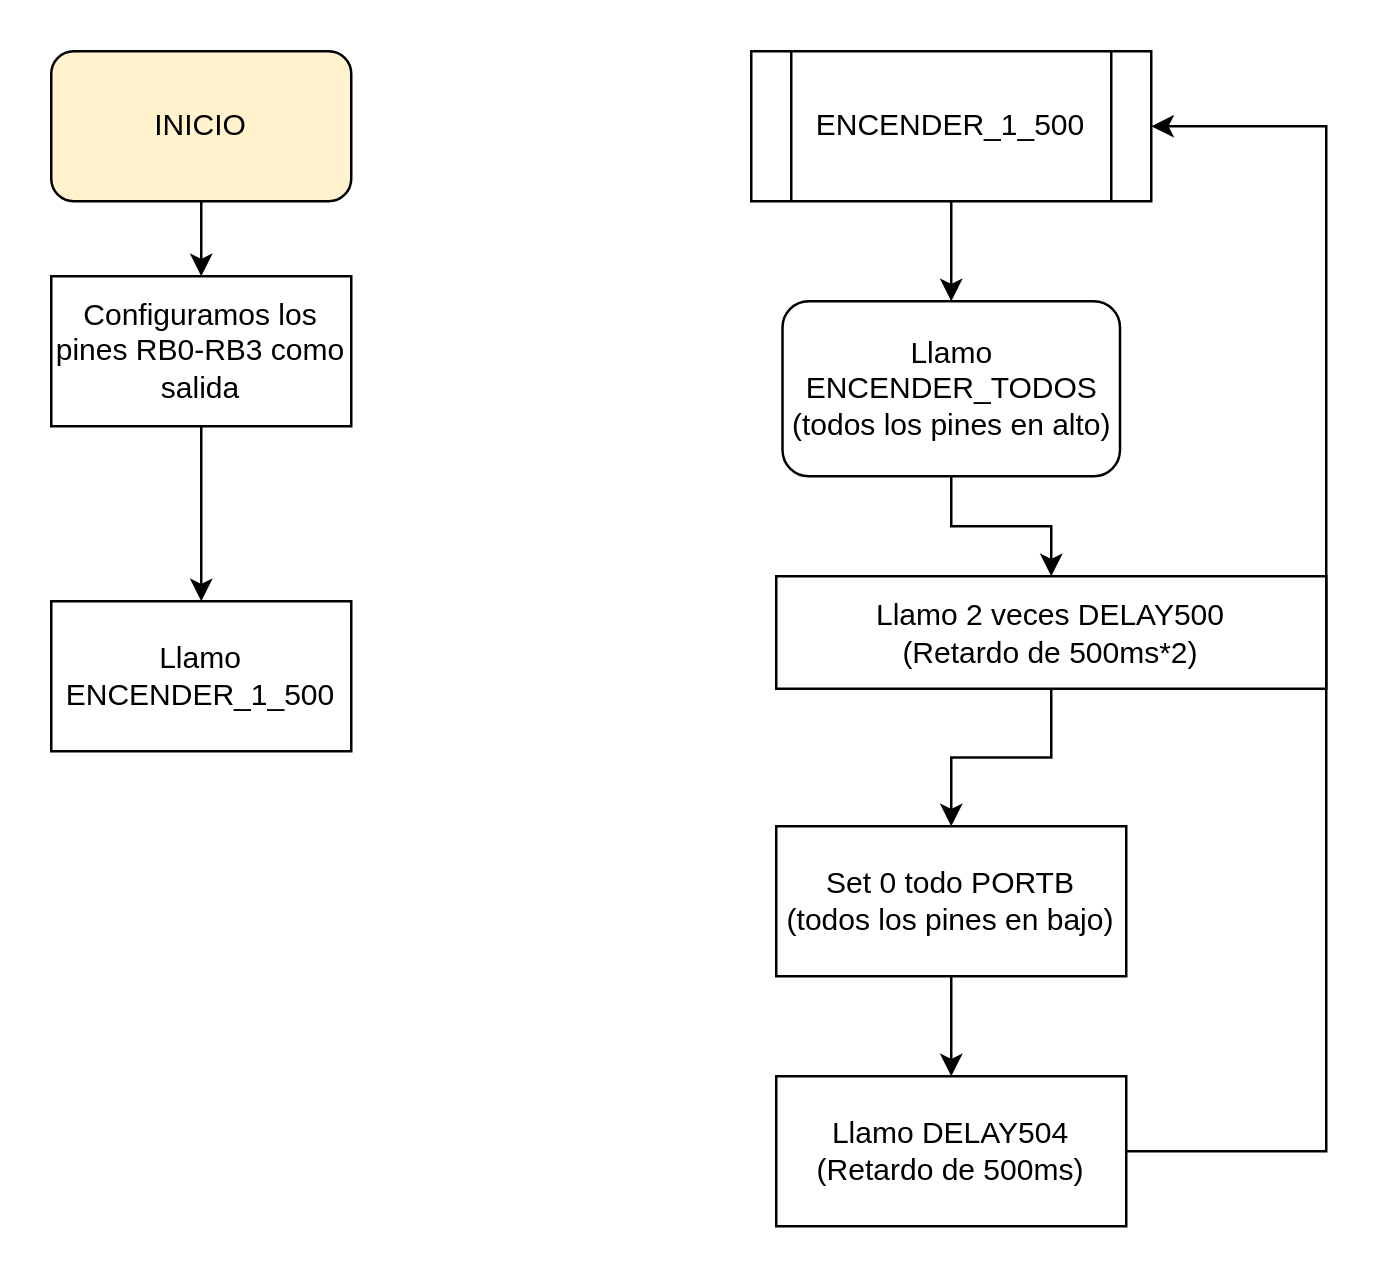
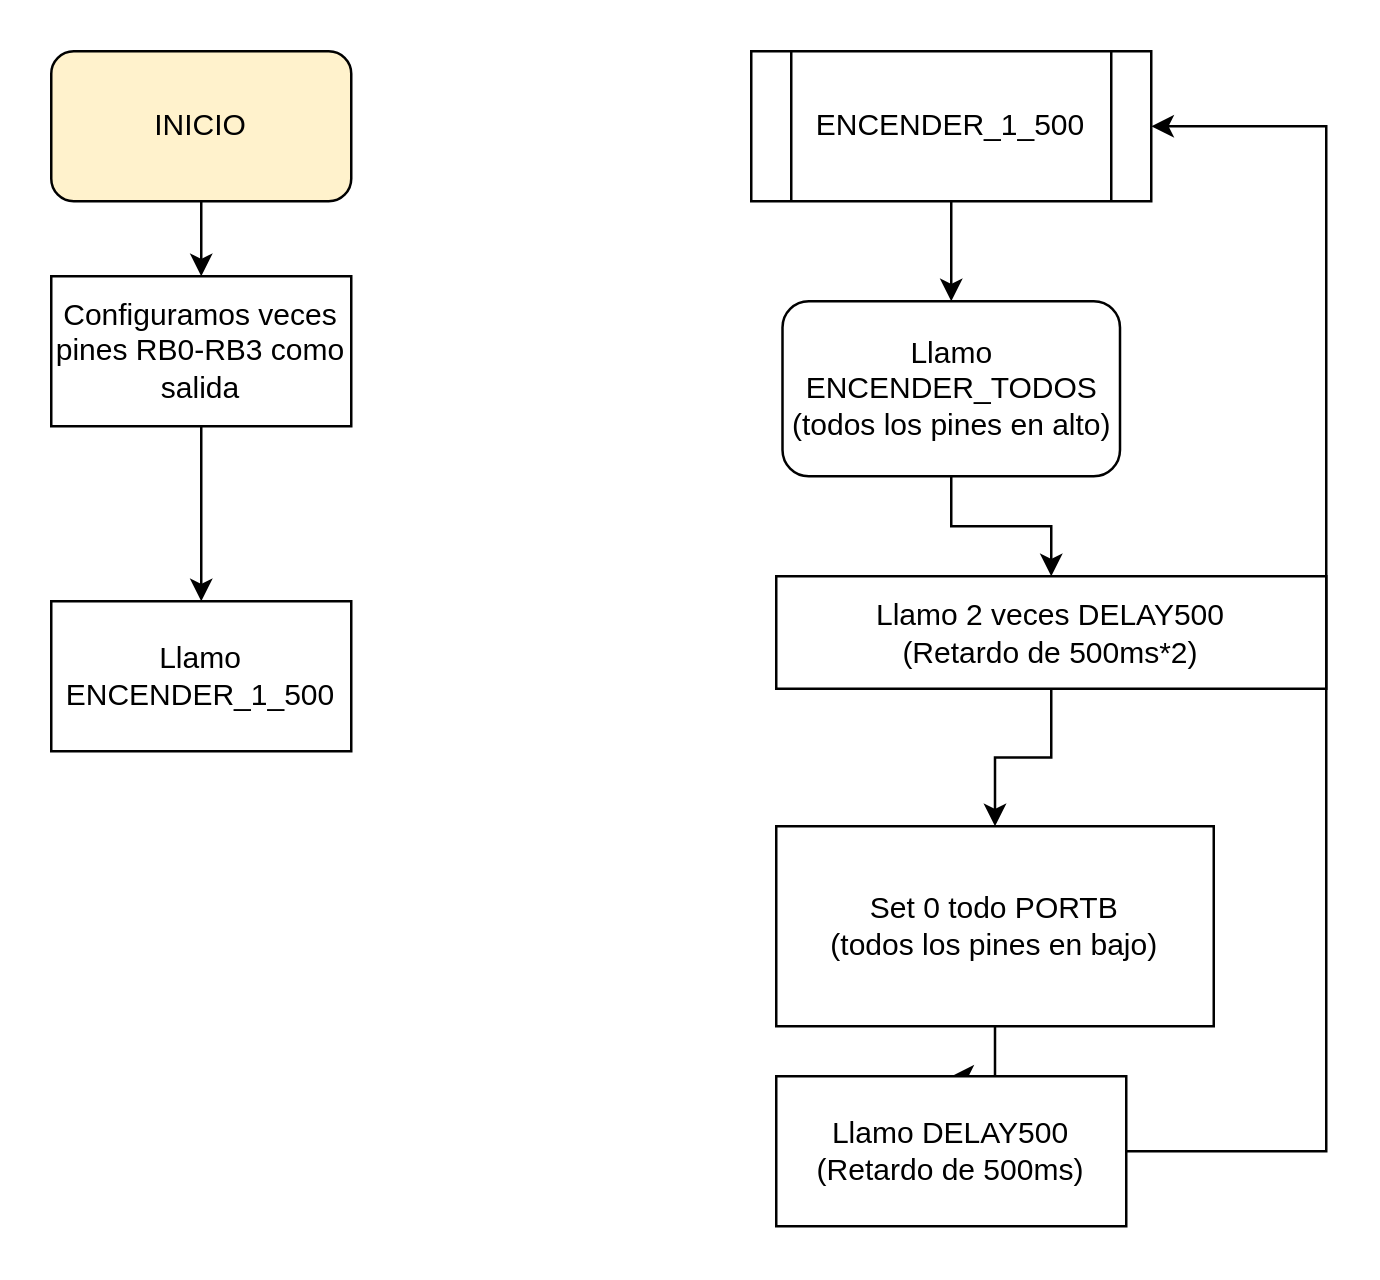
(201, 351) -> (201, 351)
(951, 901) -> (995, 926)
(951, 1151) -> (951, 1151)
